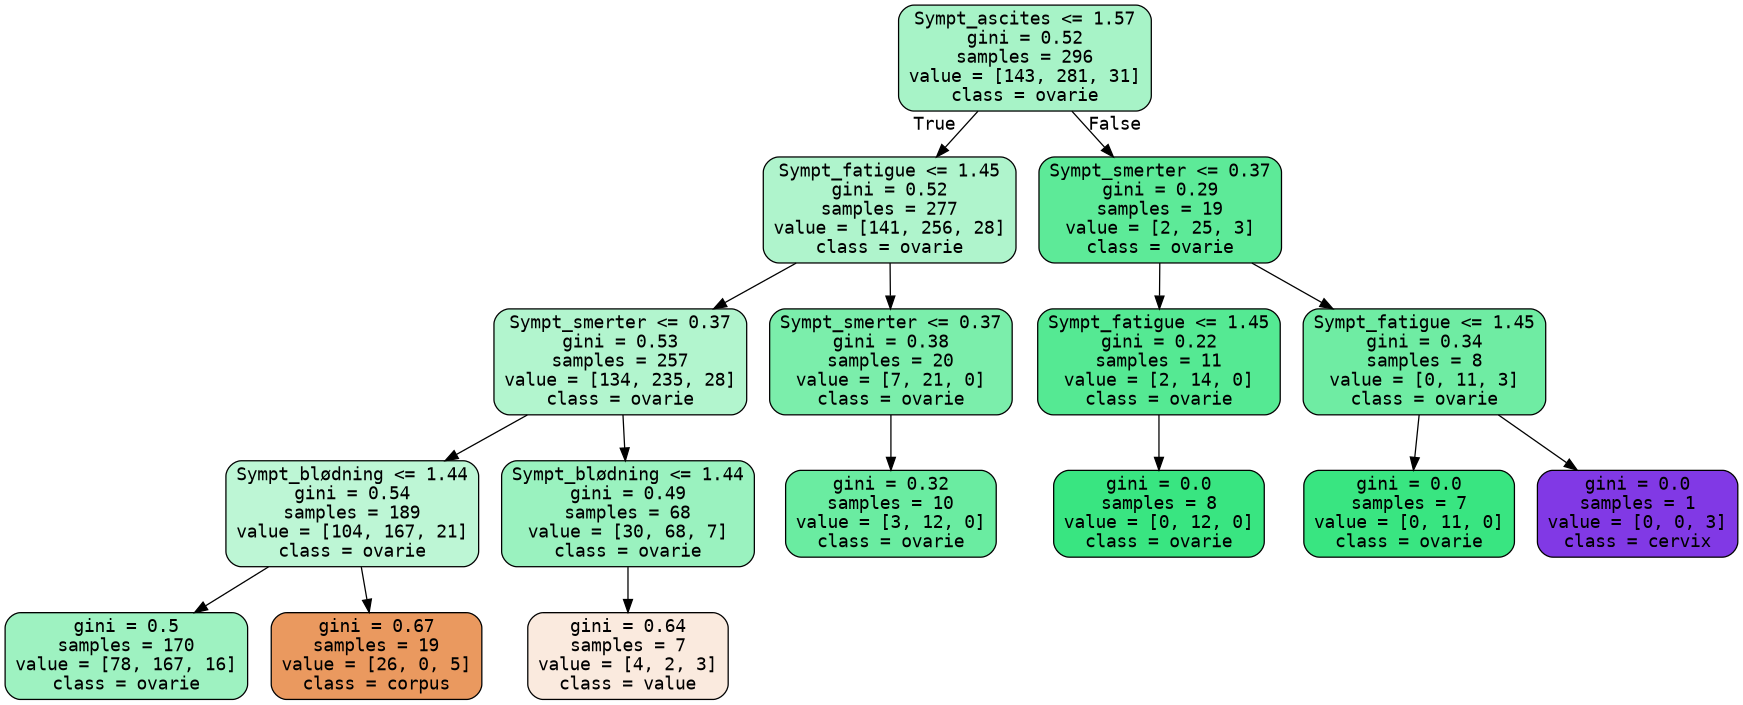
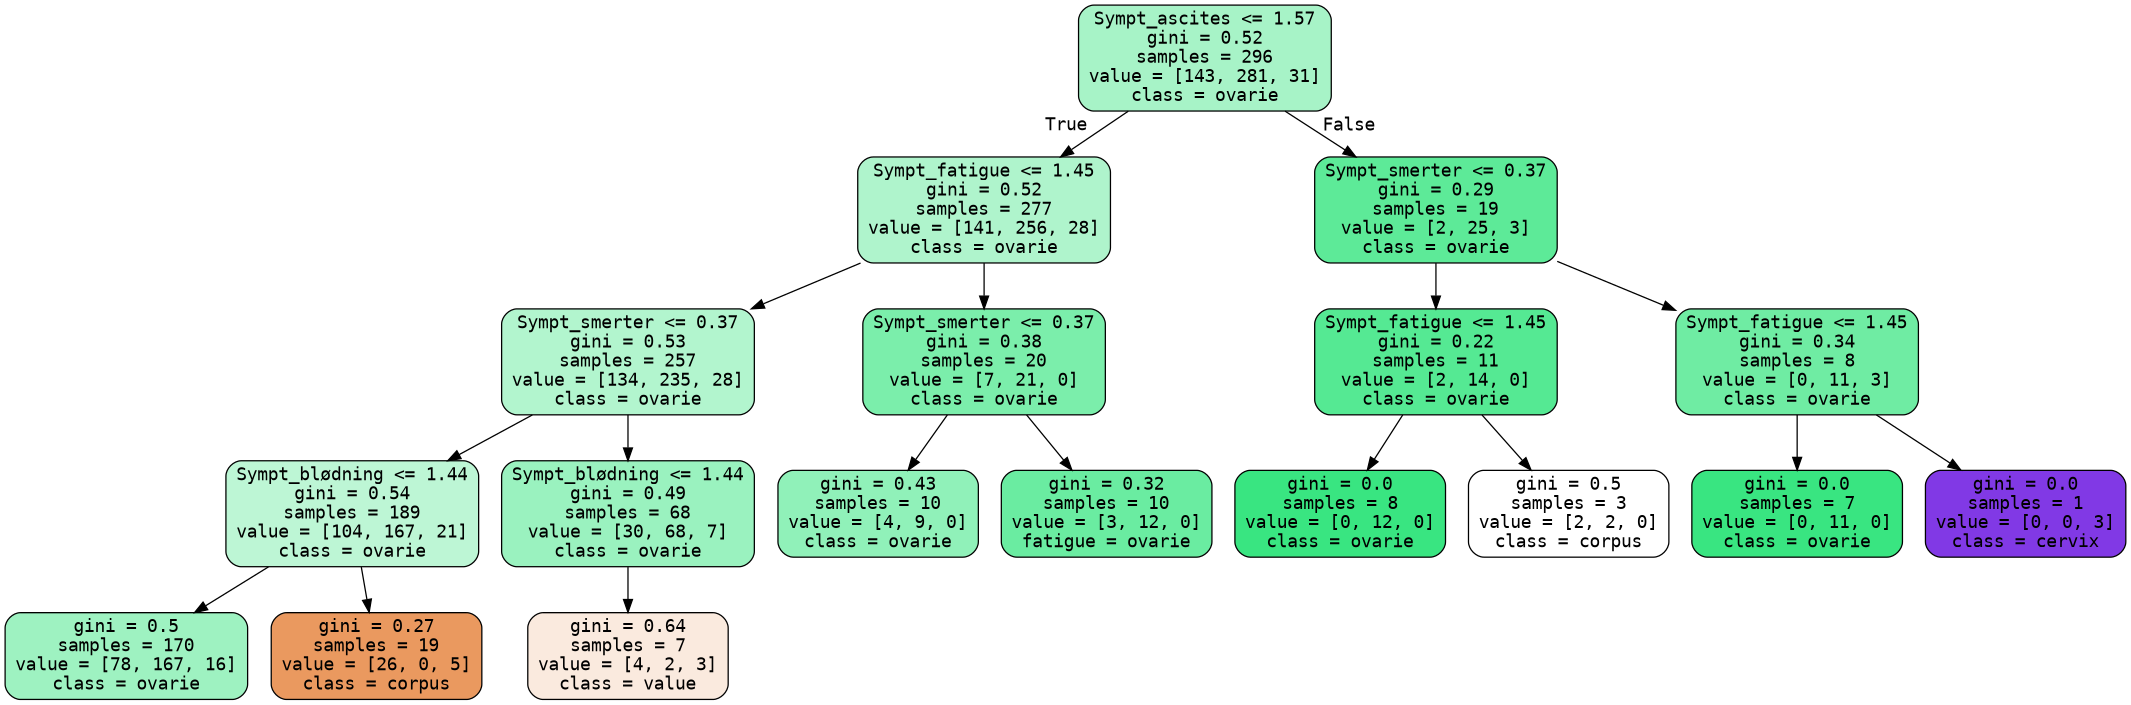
none -> (878, 514)
(891, 514) -> (1107, 514)
none -> (1569, 514)
(377, 656) -> (377, 656)
